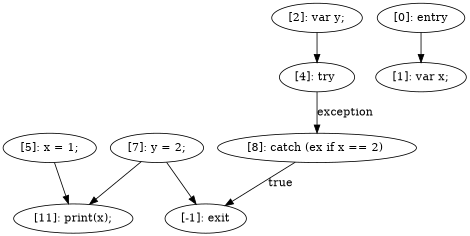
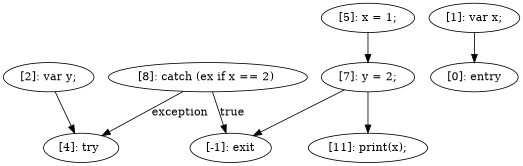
(421, 44) -> (474, 44)
(317, 108) -> (146, 112)
(60, 179) -> (368, 44)
